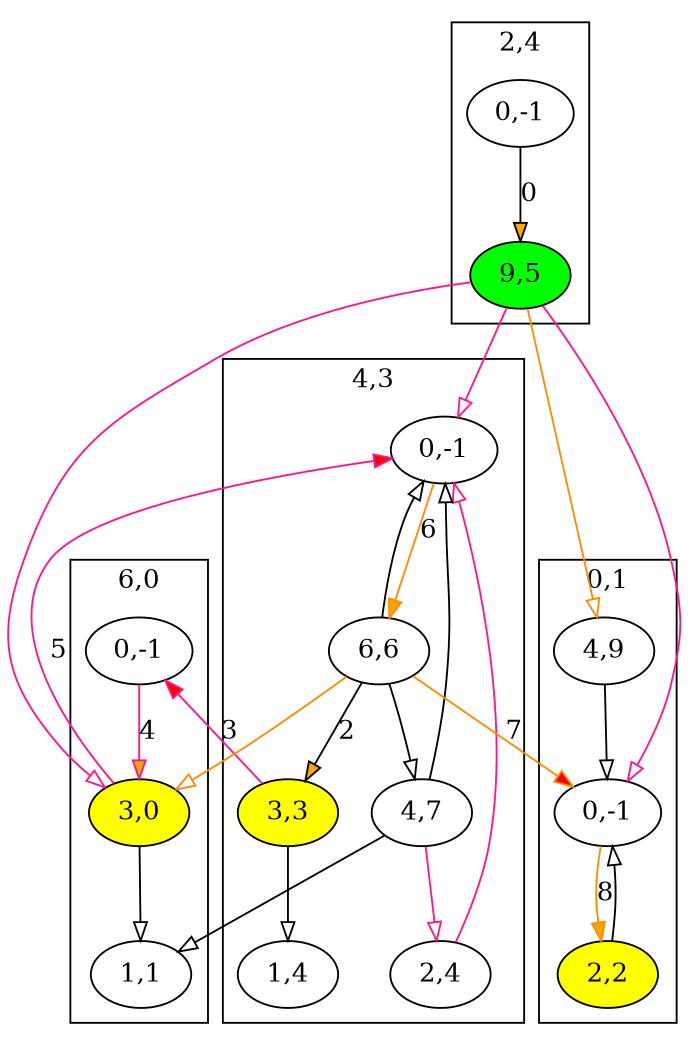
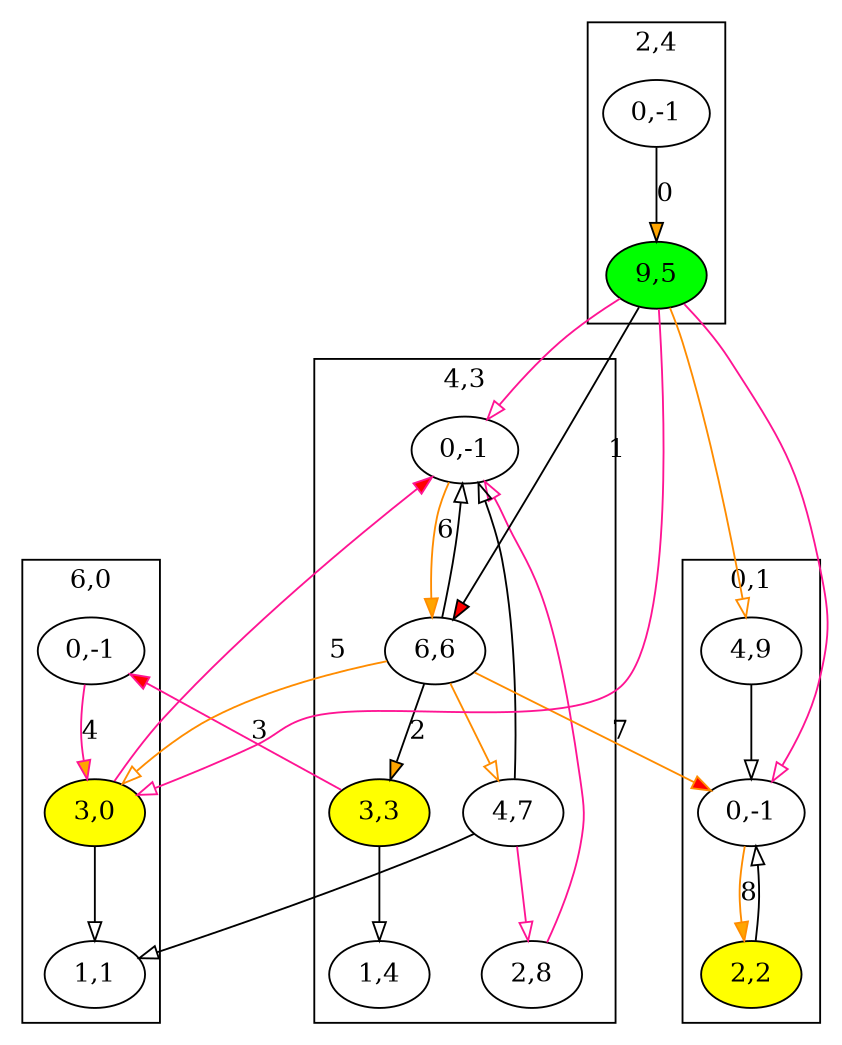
none -> (552, 456)
(401, 722) -> (471, 725)
(440, 974) -> (532, 974)
